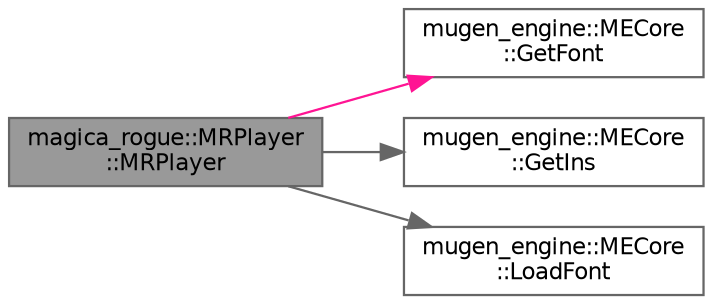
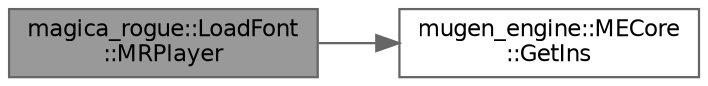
(554, 43) -> none
(166, 152) -> (163, 43)
(554, 261) -> none
